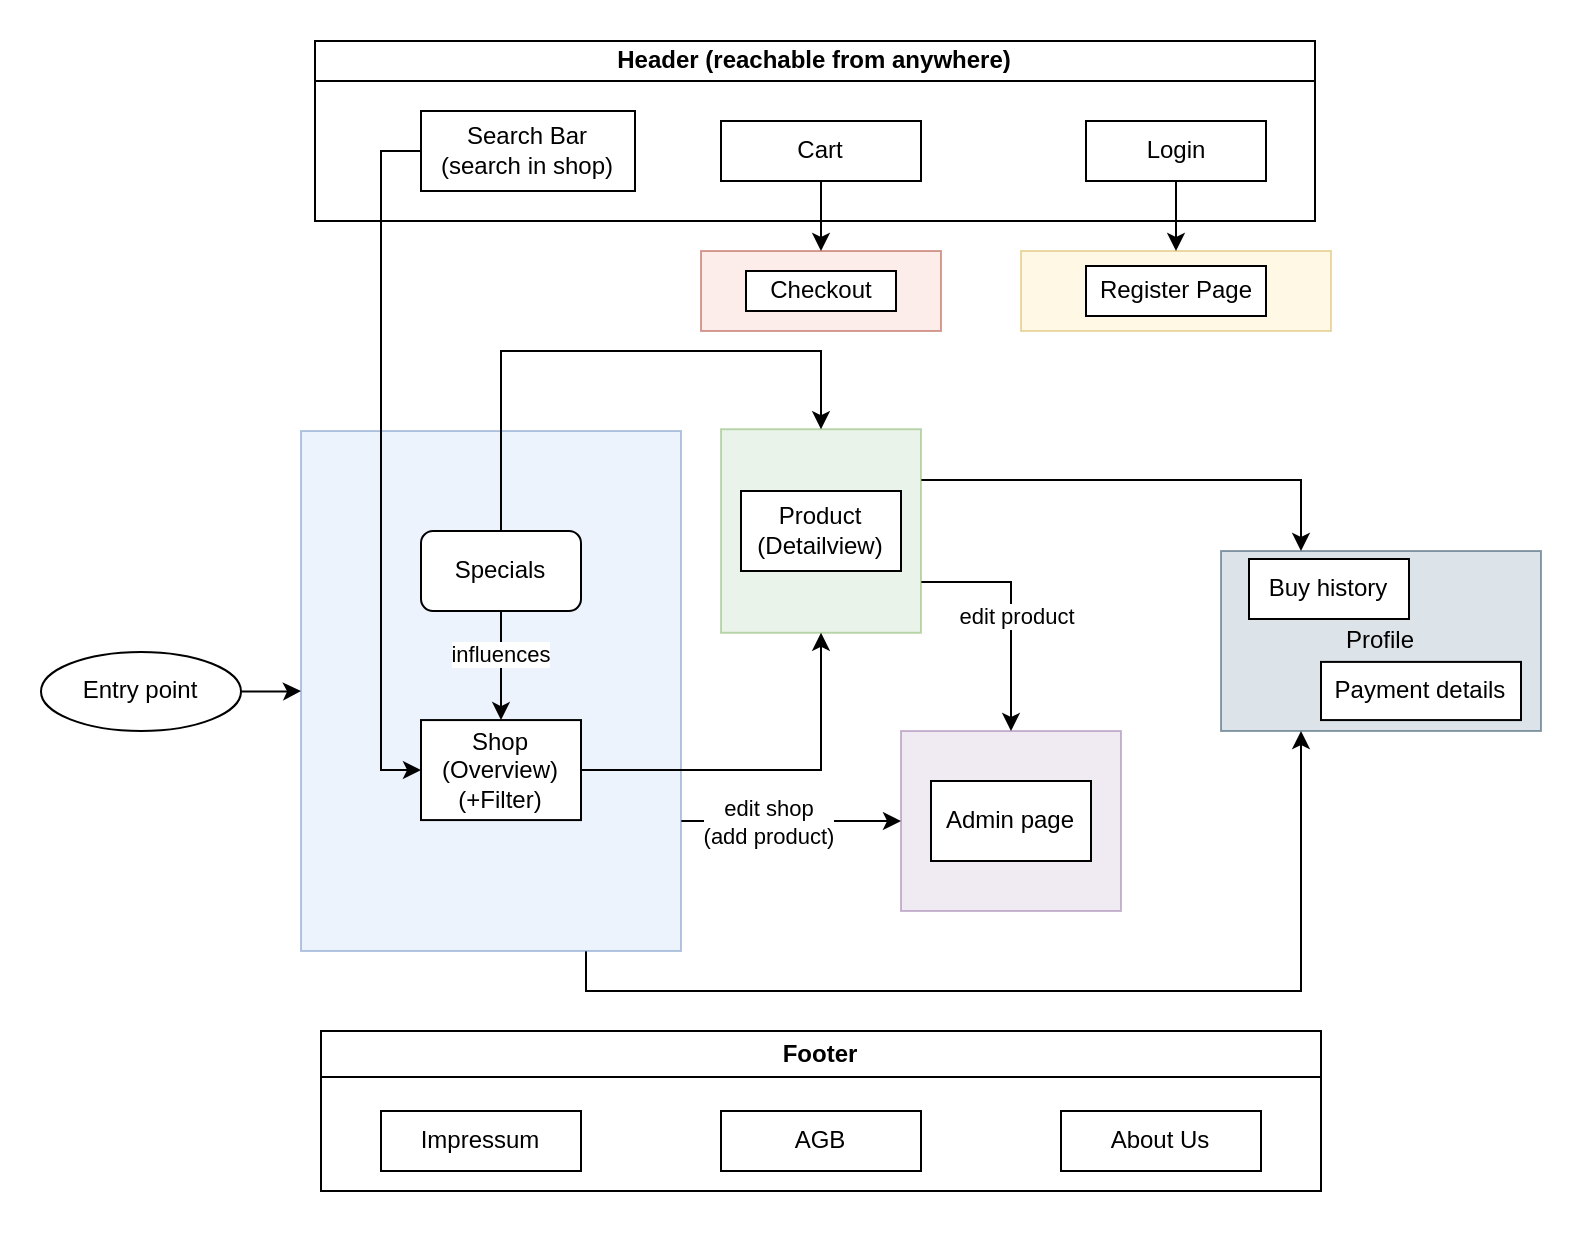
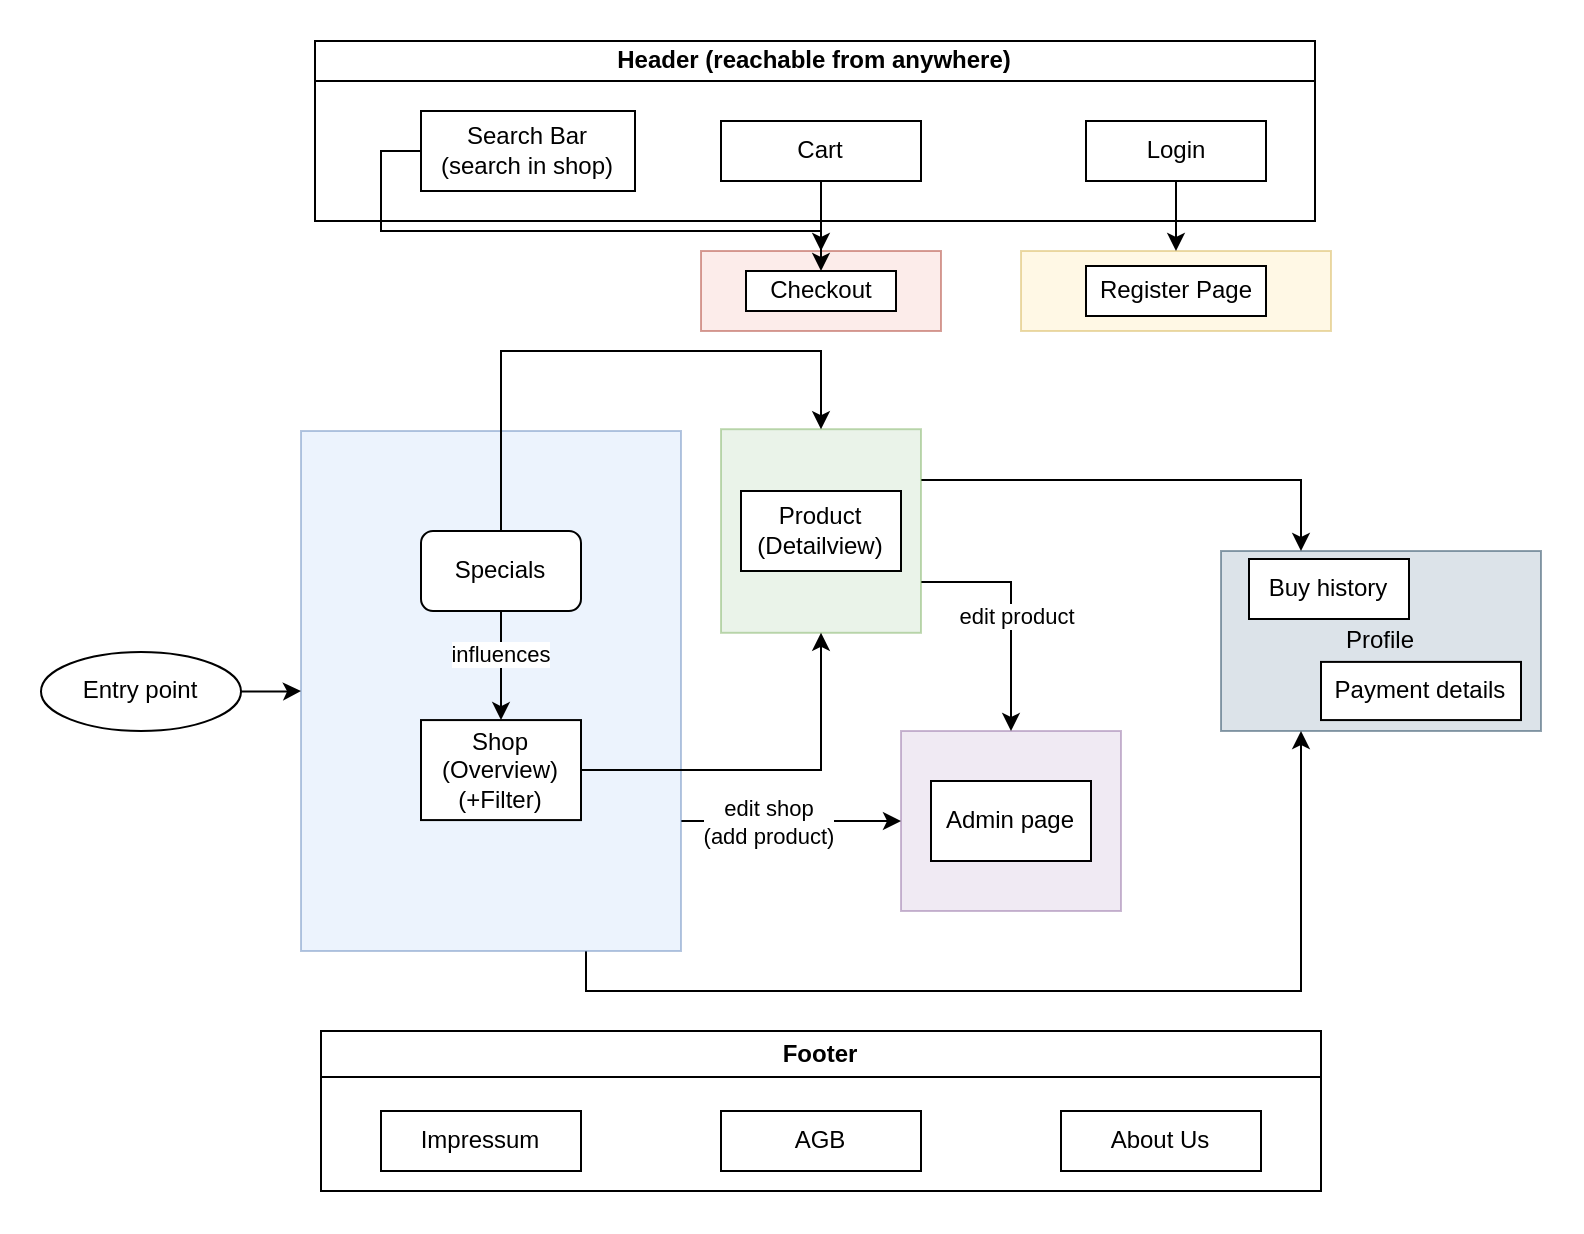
(381, 512) -> (598, 231)
